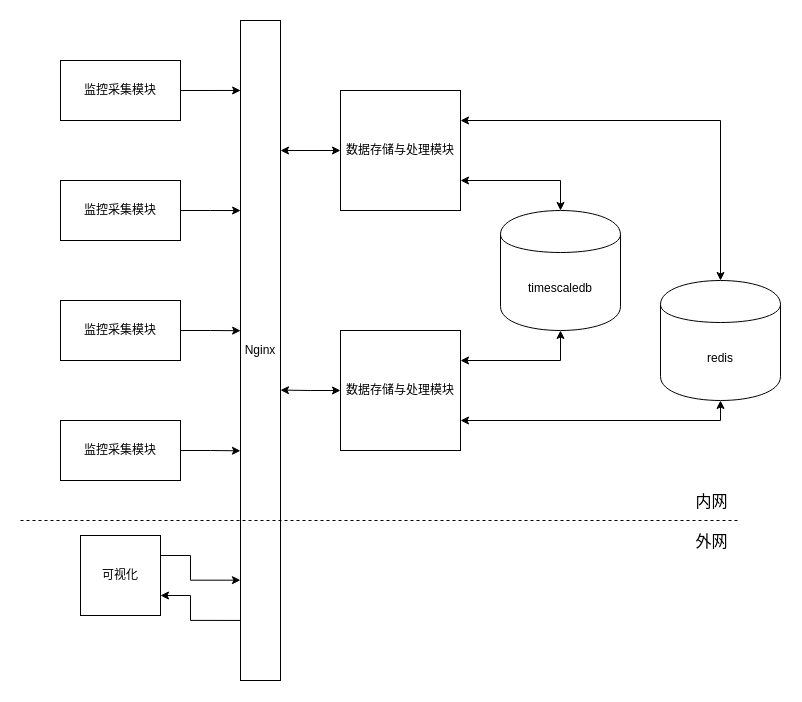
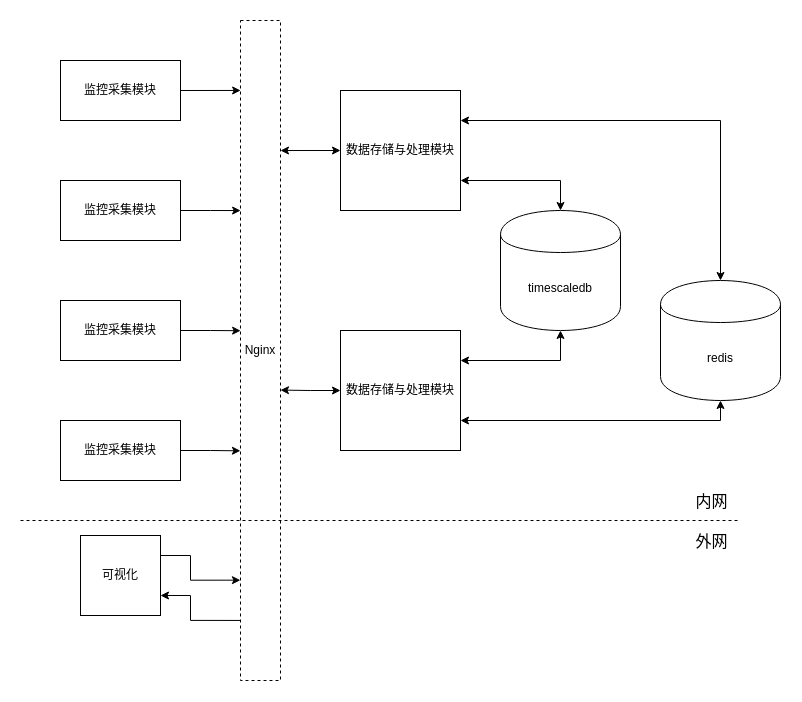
(261, 351) -> (261, 351)
